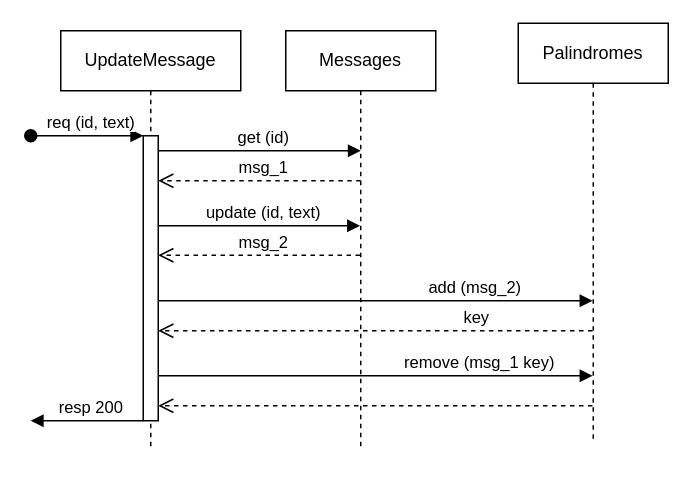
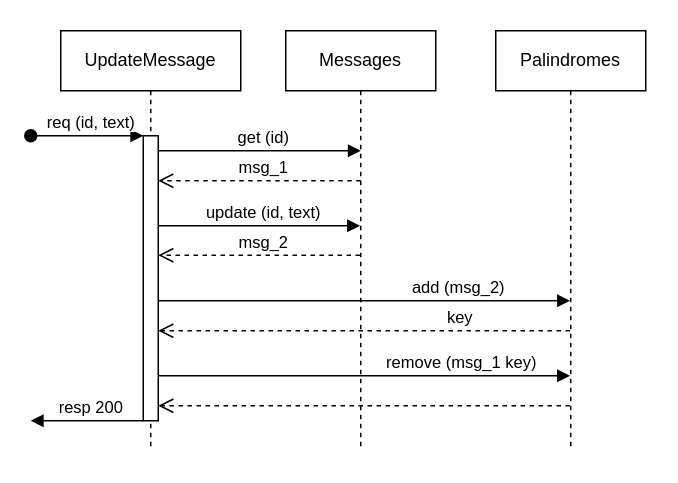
(593, 233) -> (571, 241)
